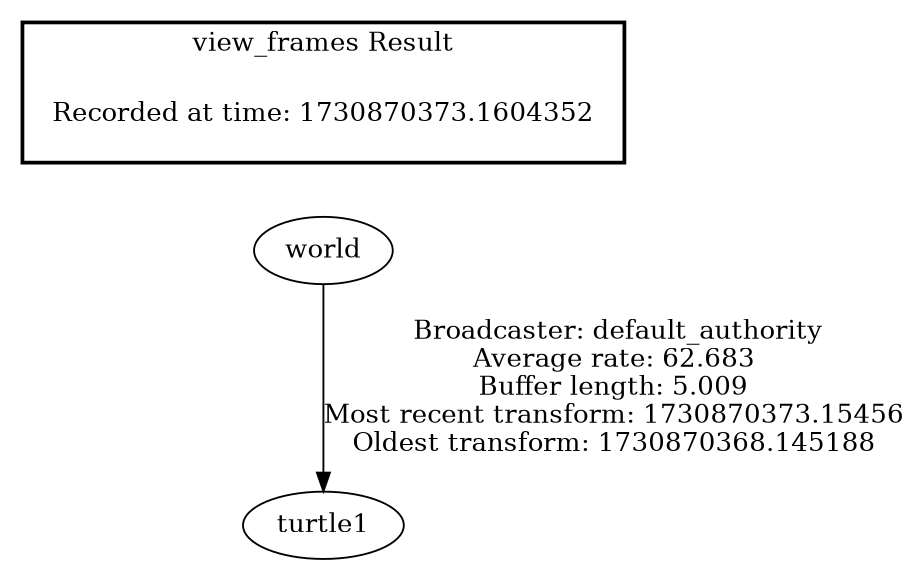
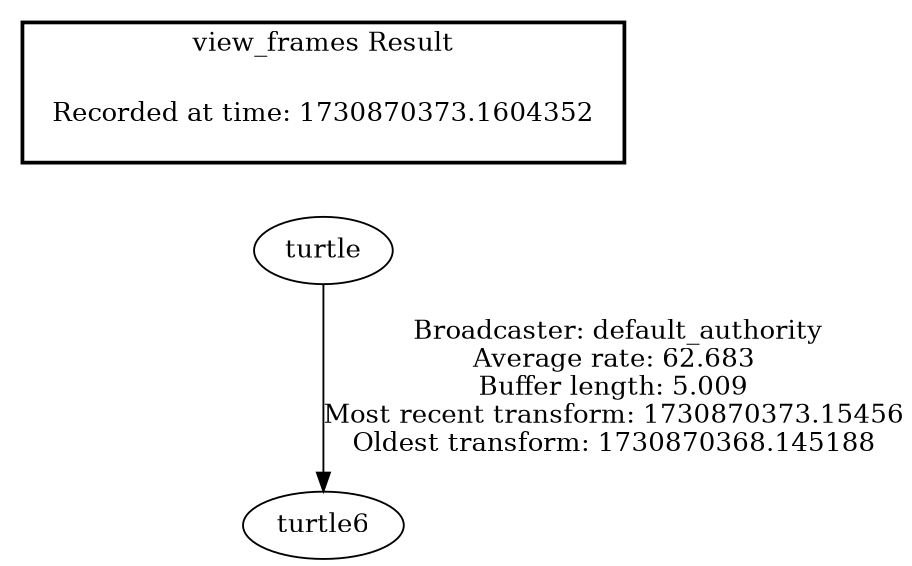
(323, 251) -> (323, 251)
(323, 525) -> (323, 525)
